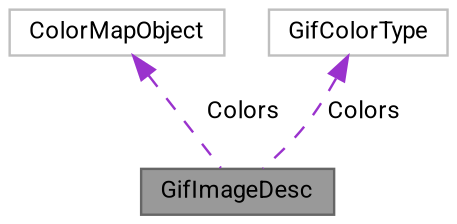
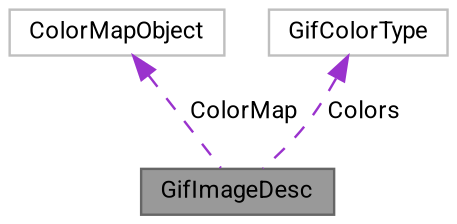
(241, 112) -> (241, 112)
